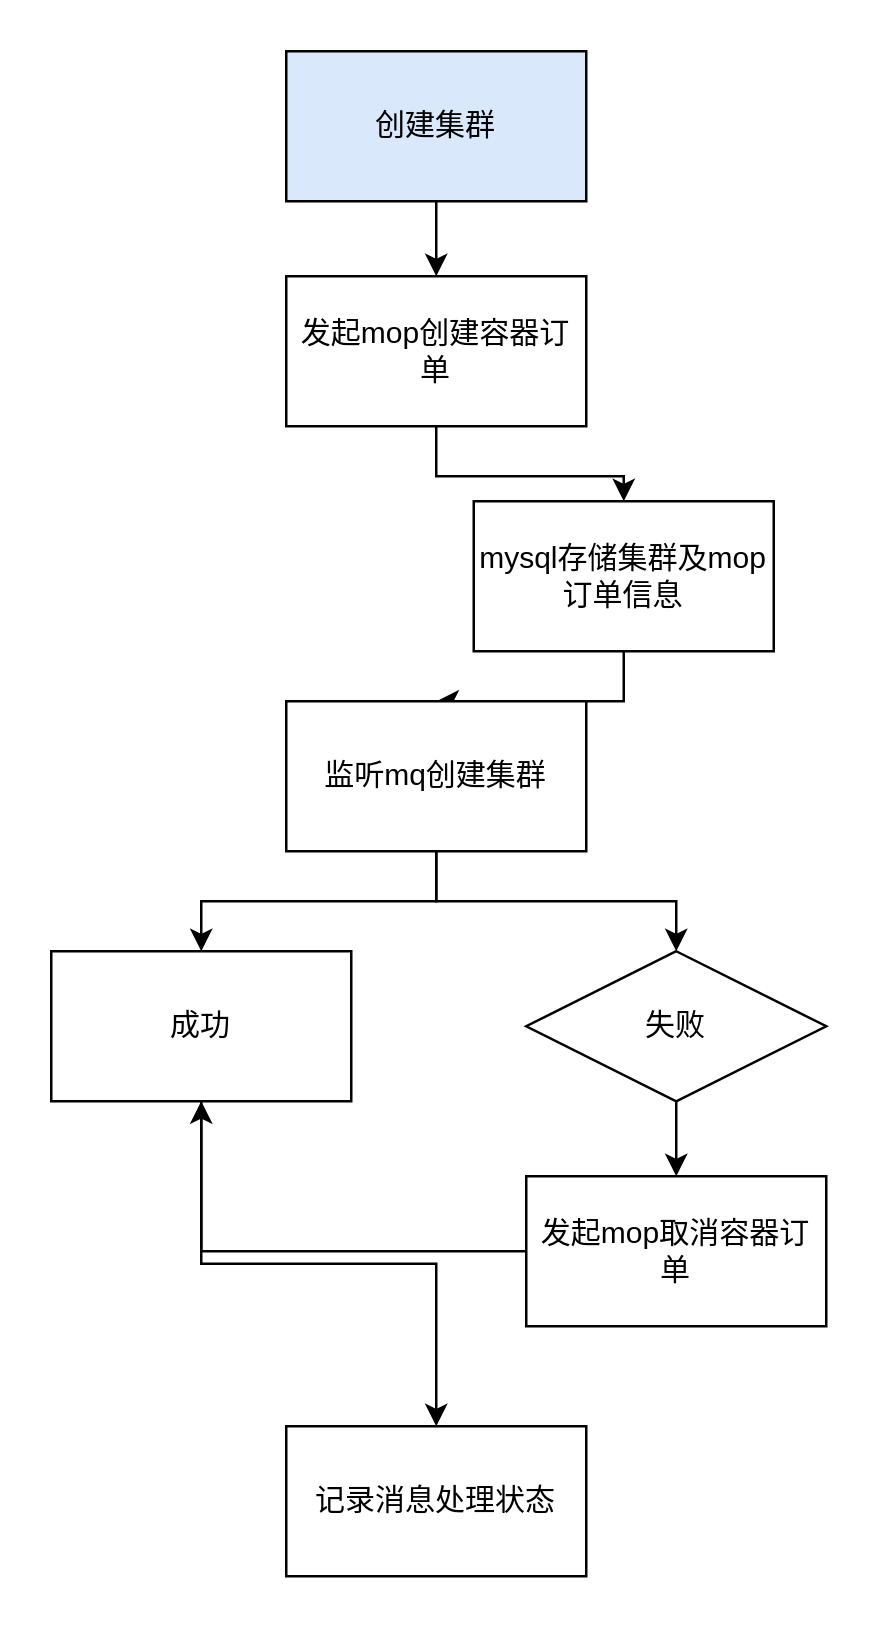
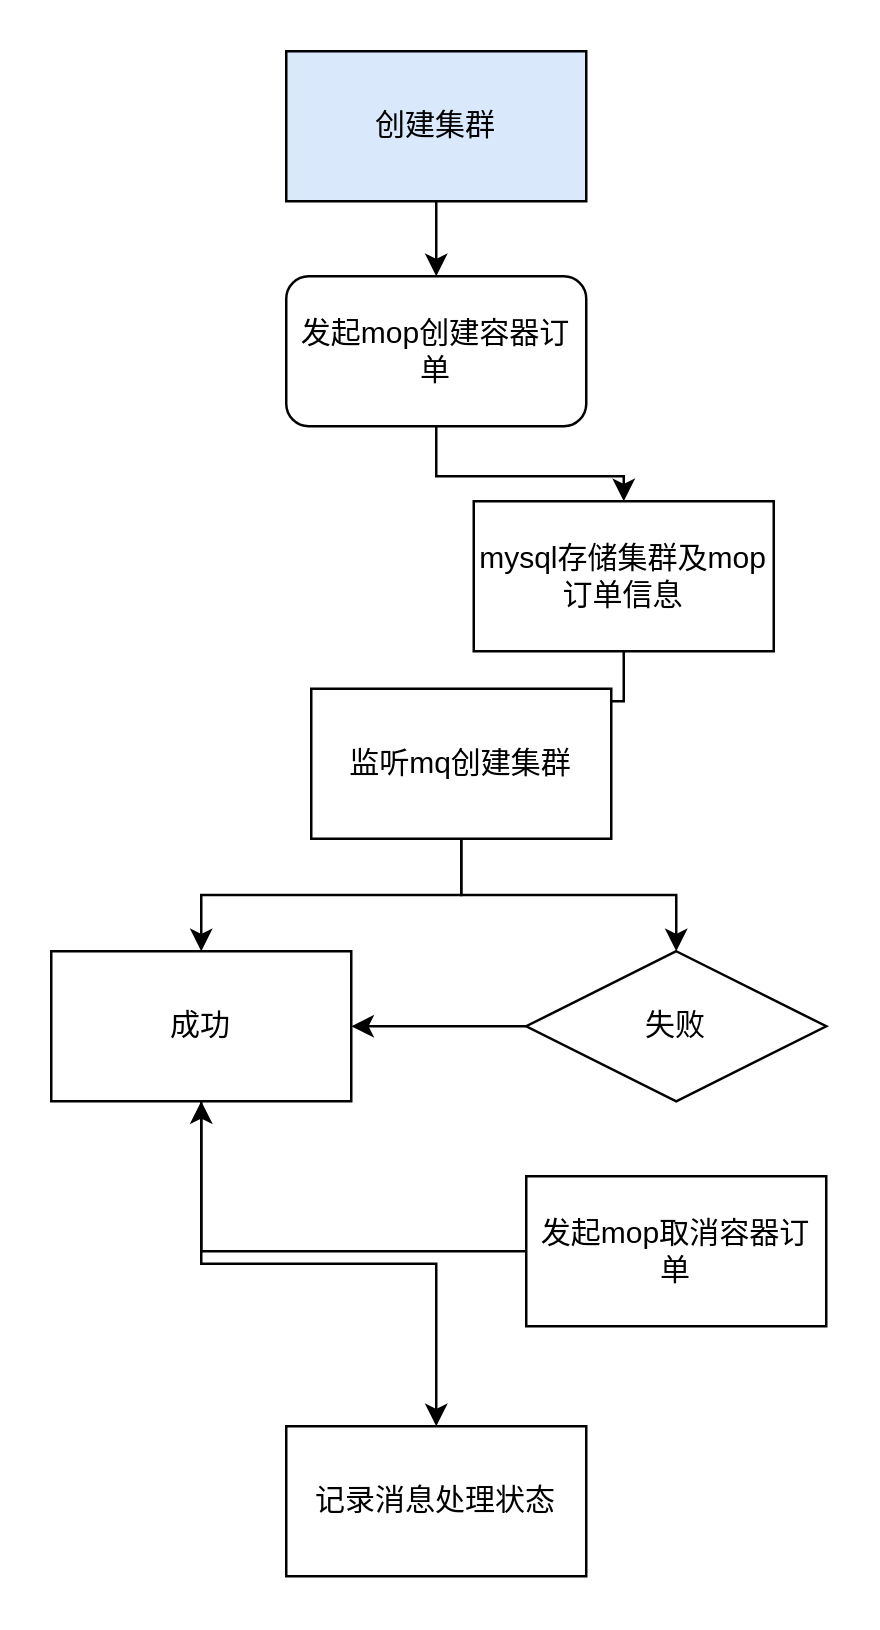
(436, 351) -> (436, 351)
(436, 776) -> (461, 764)
(676, 1147) -> (447, 1026)
